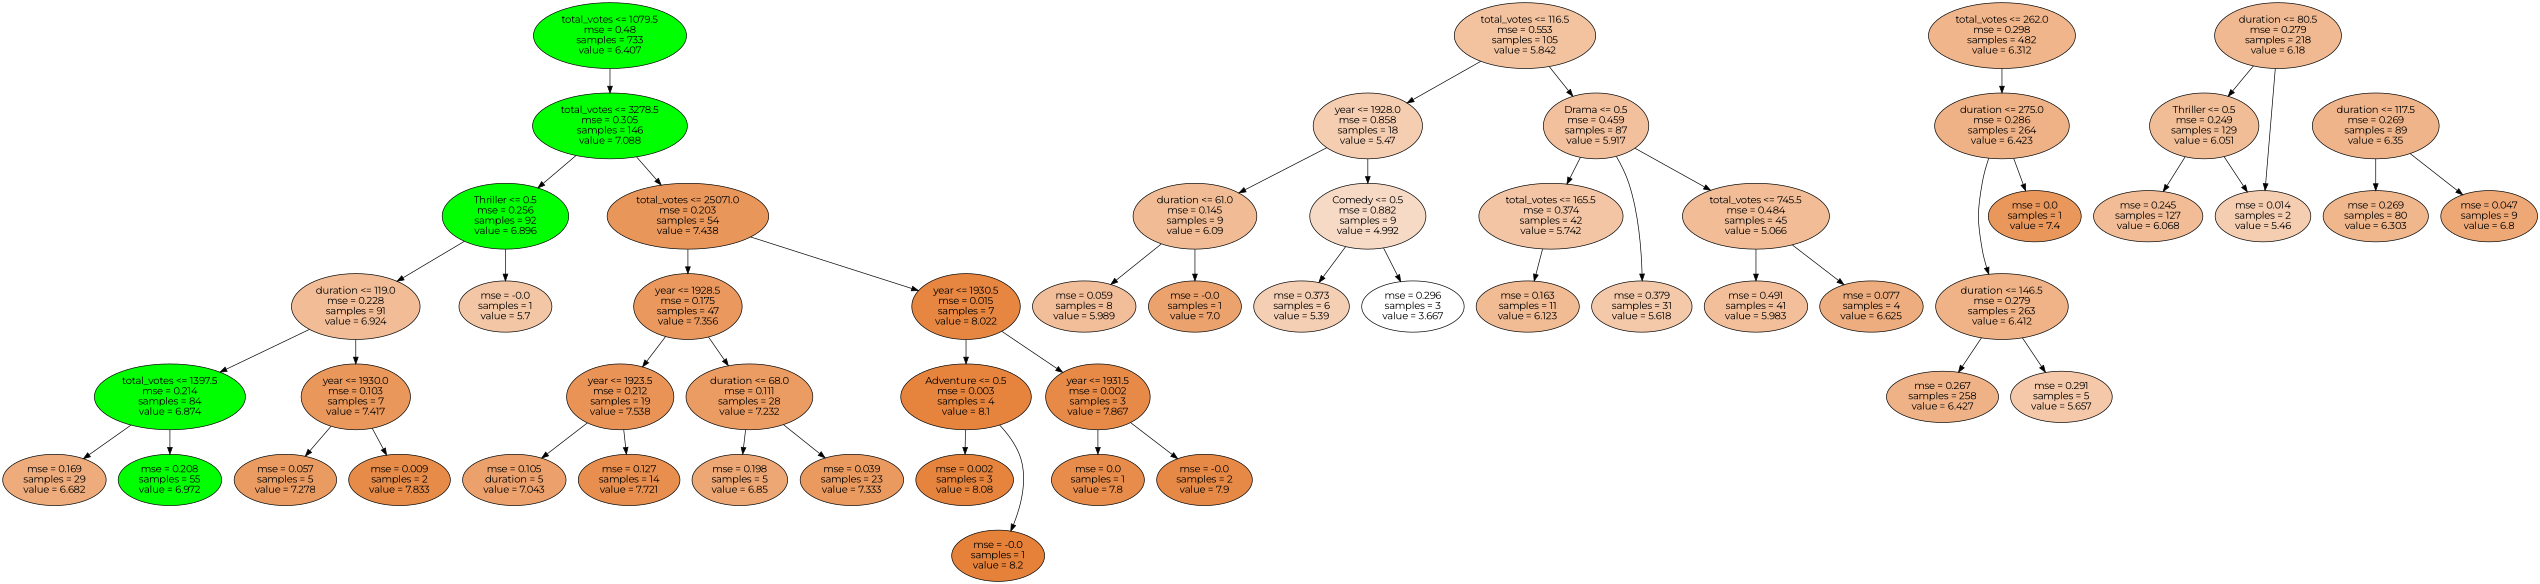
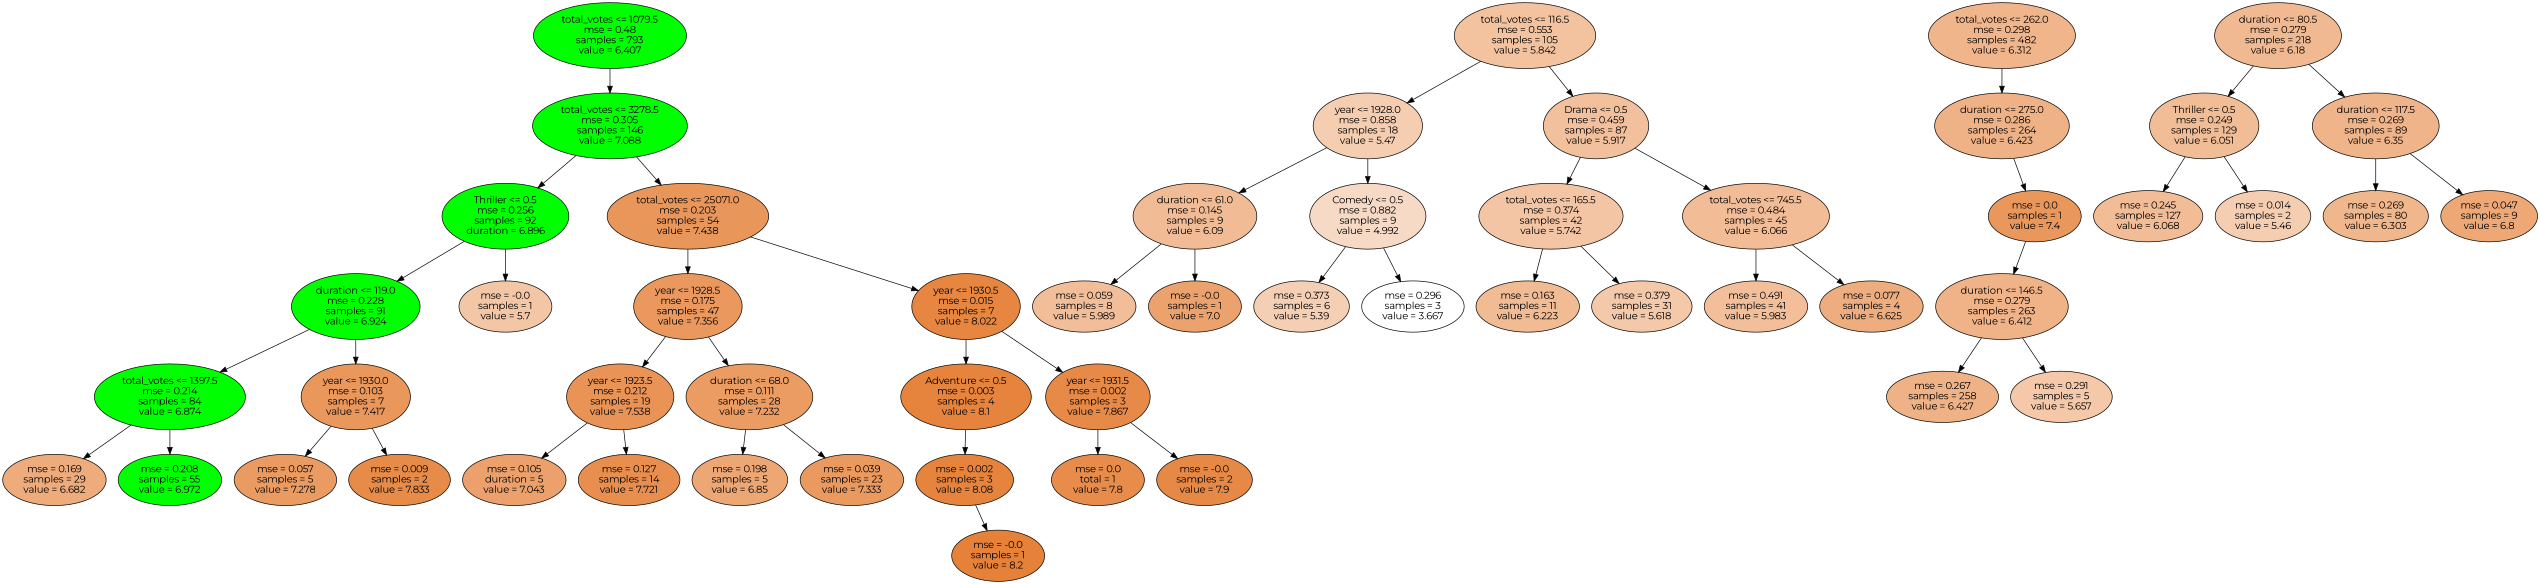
(610, 36) -> (610, 36)
(2270, 126) -> (2324, 78)
(1636, 213) -> (1597, 262)
(1979, 213) -> (2021, 254)
(505, 216) -> (505, 216)
(1756, 216) -> (1756, 216)
(356, 307) -> (356, 307)
(1528, 307) -> (1528, 307)
(1023, 472) -> (980, 515)
(1098, 480) -> (1098, 480)
